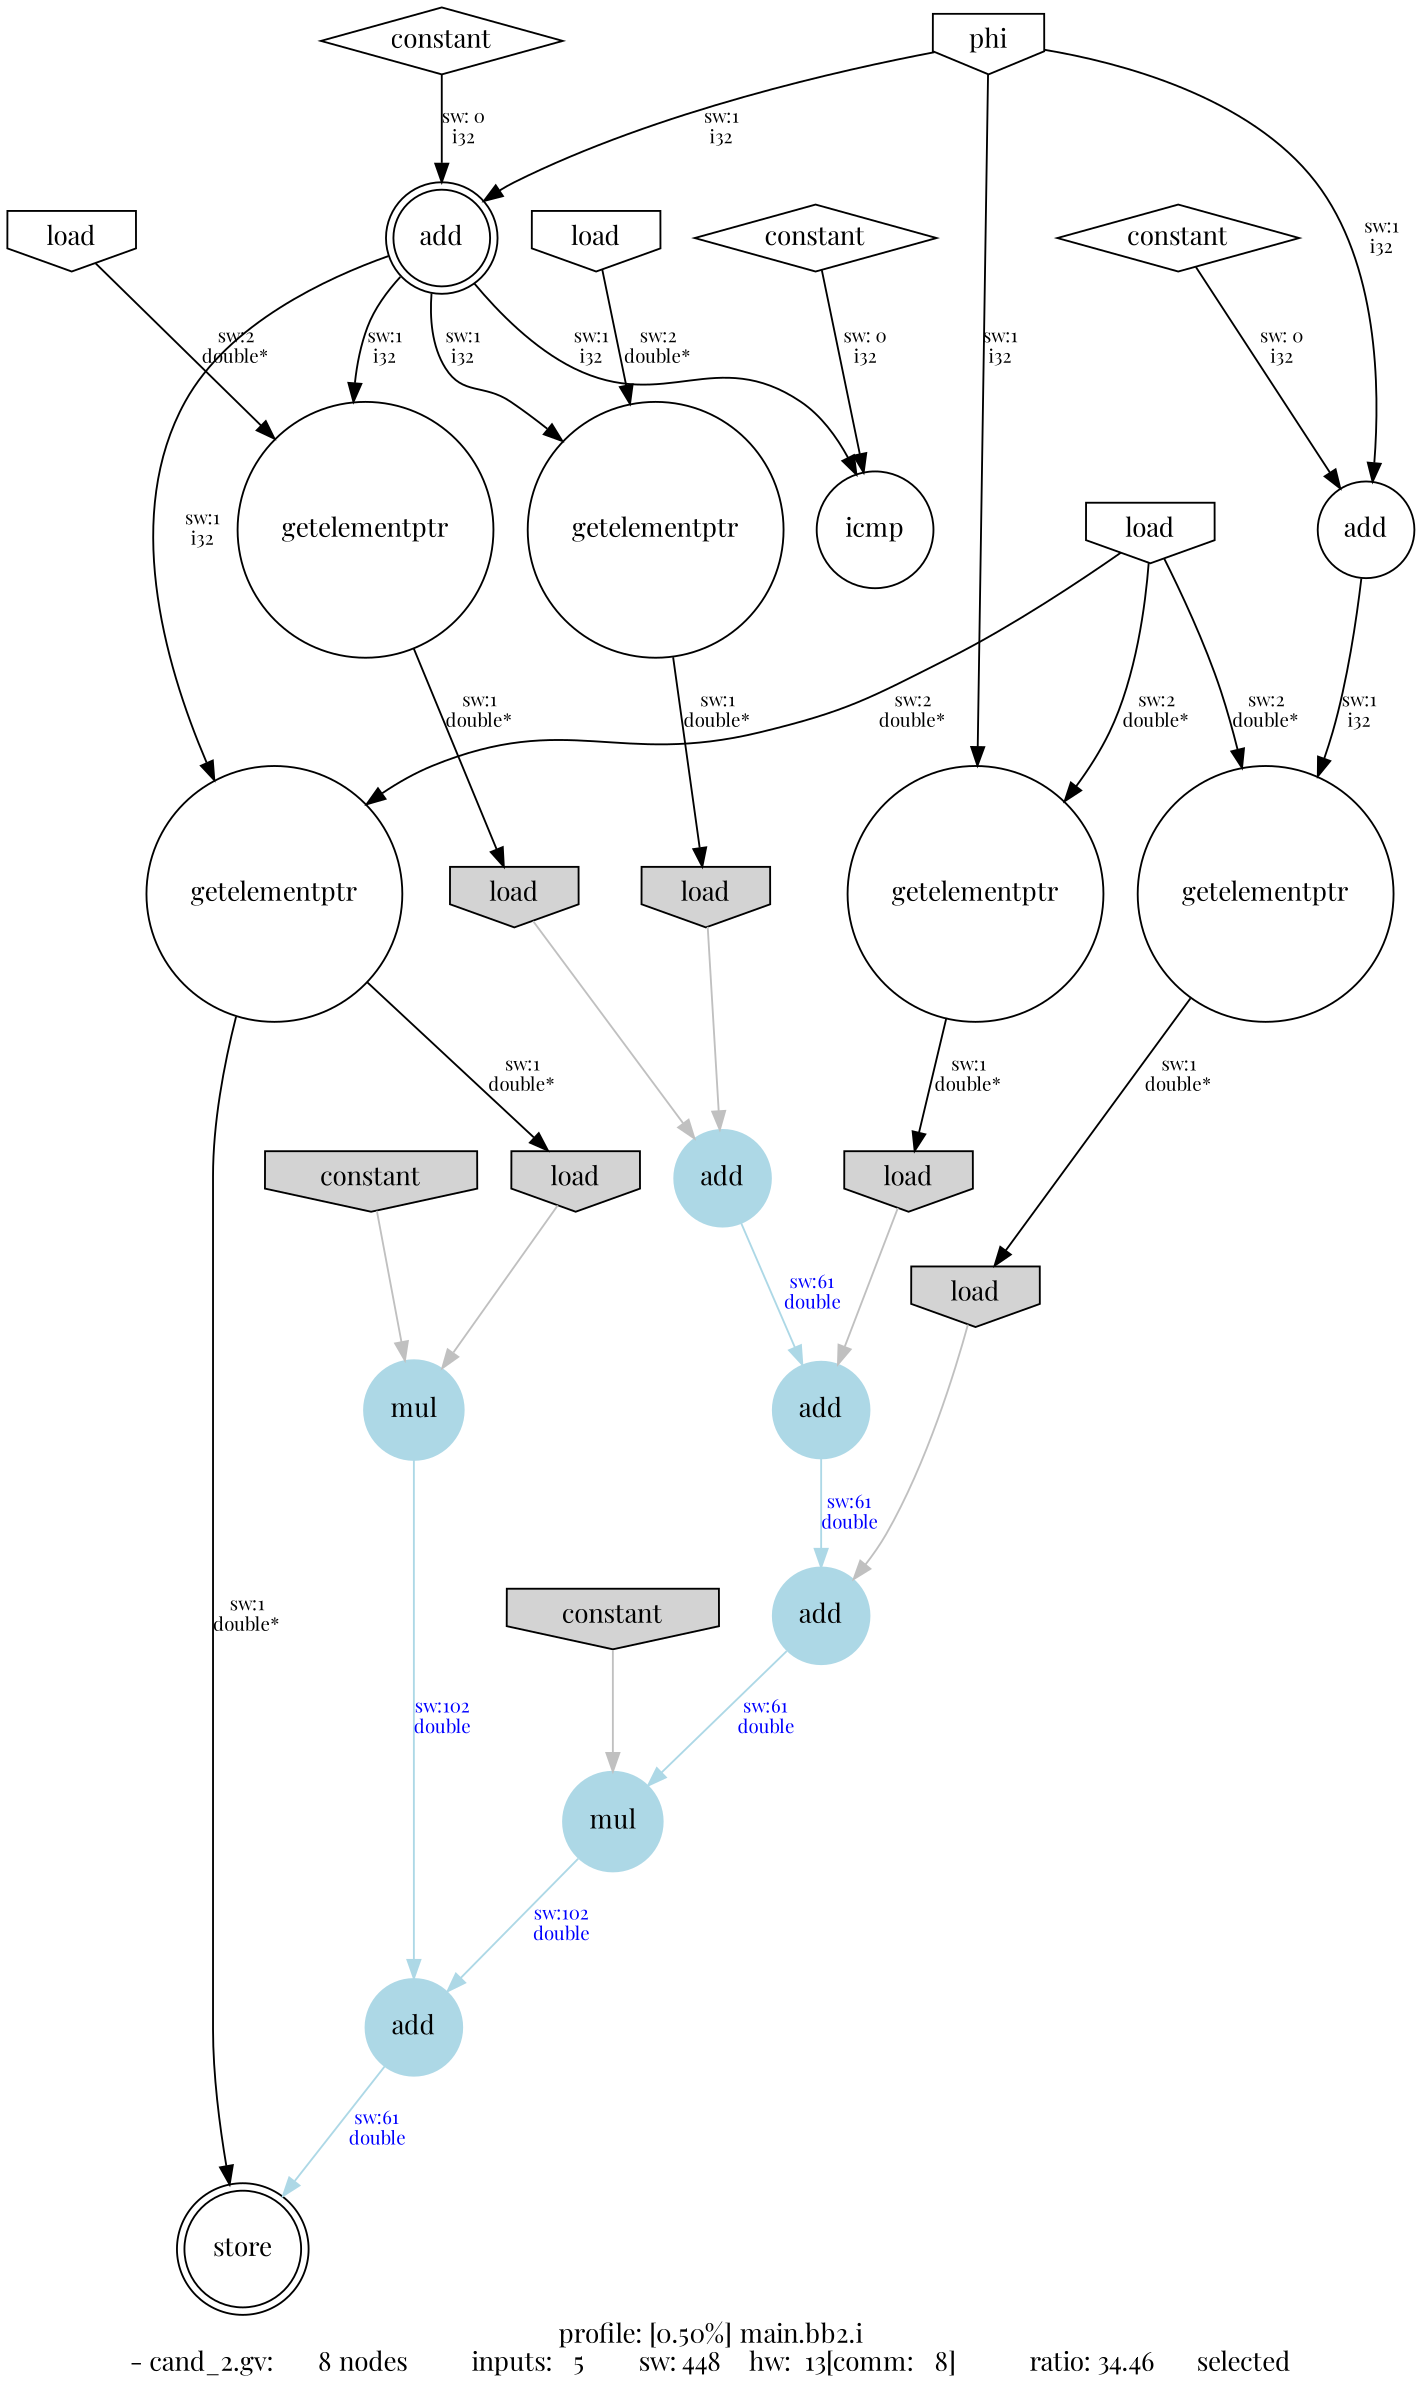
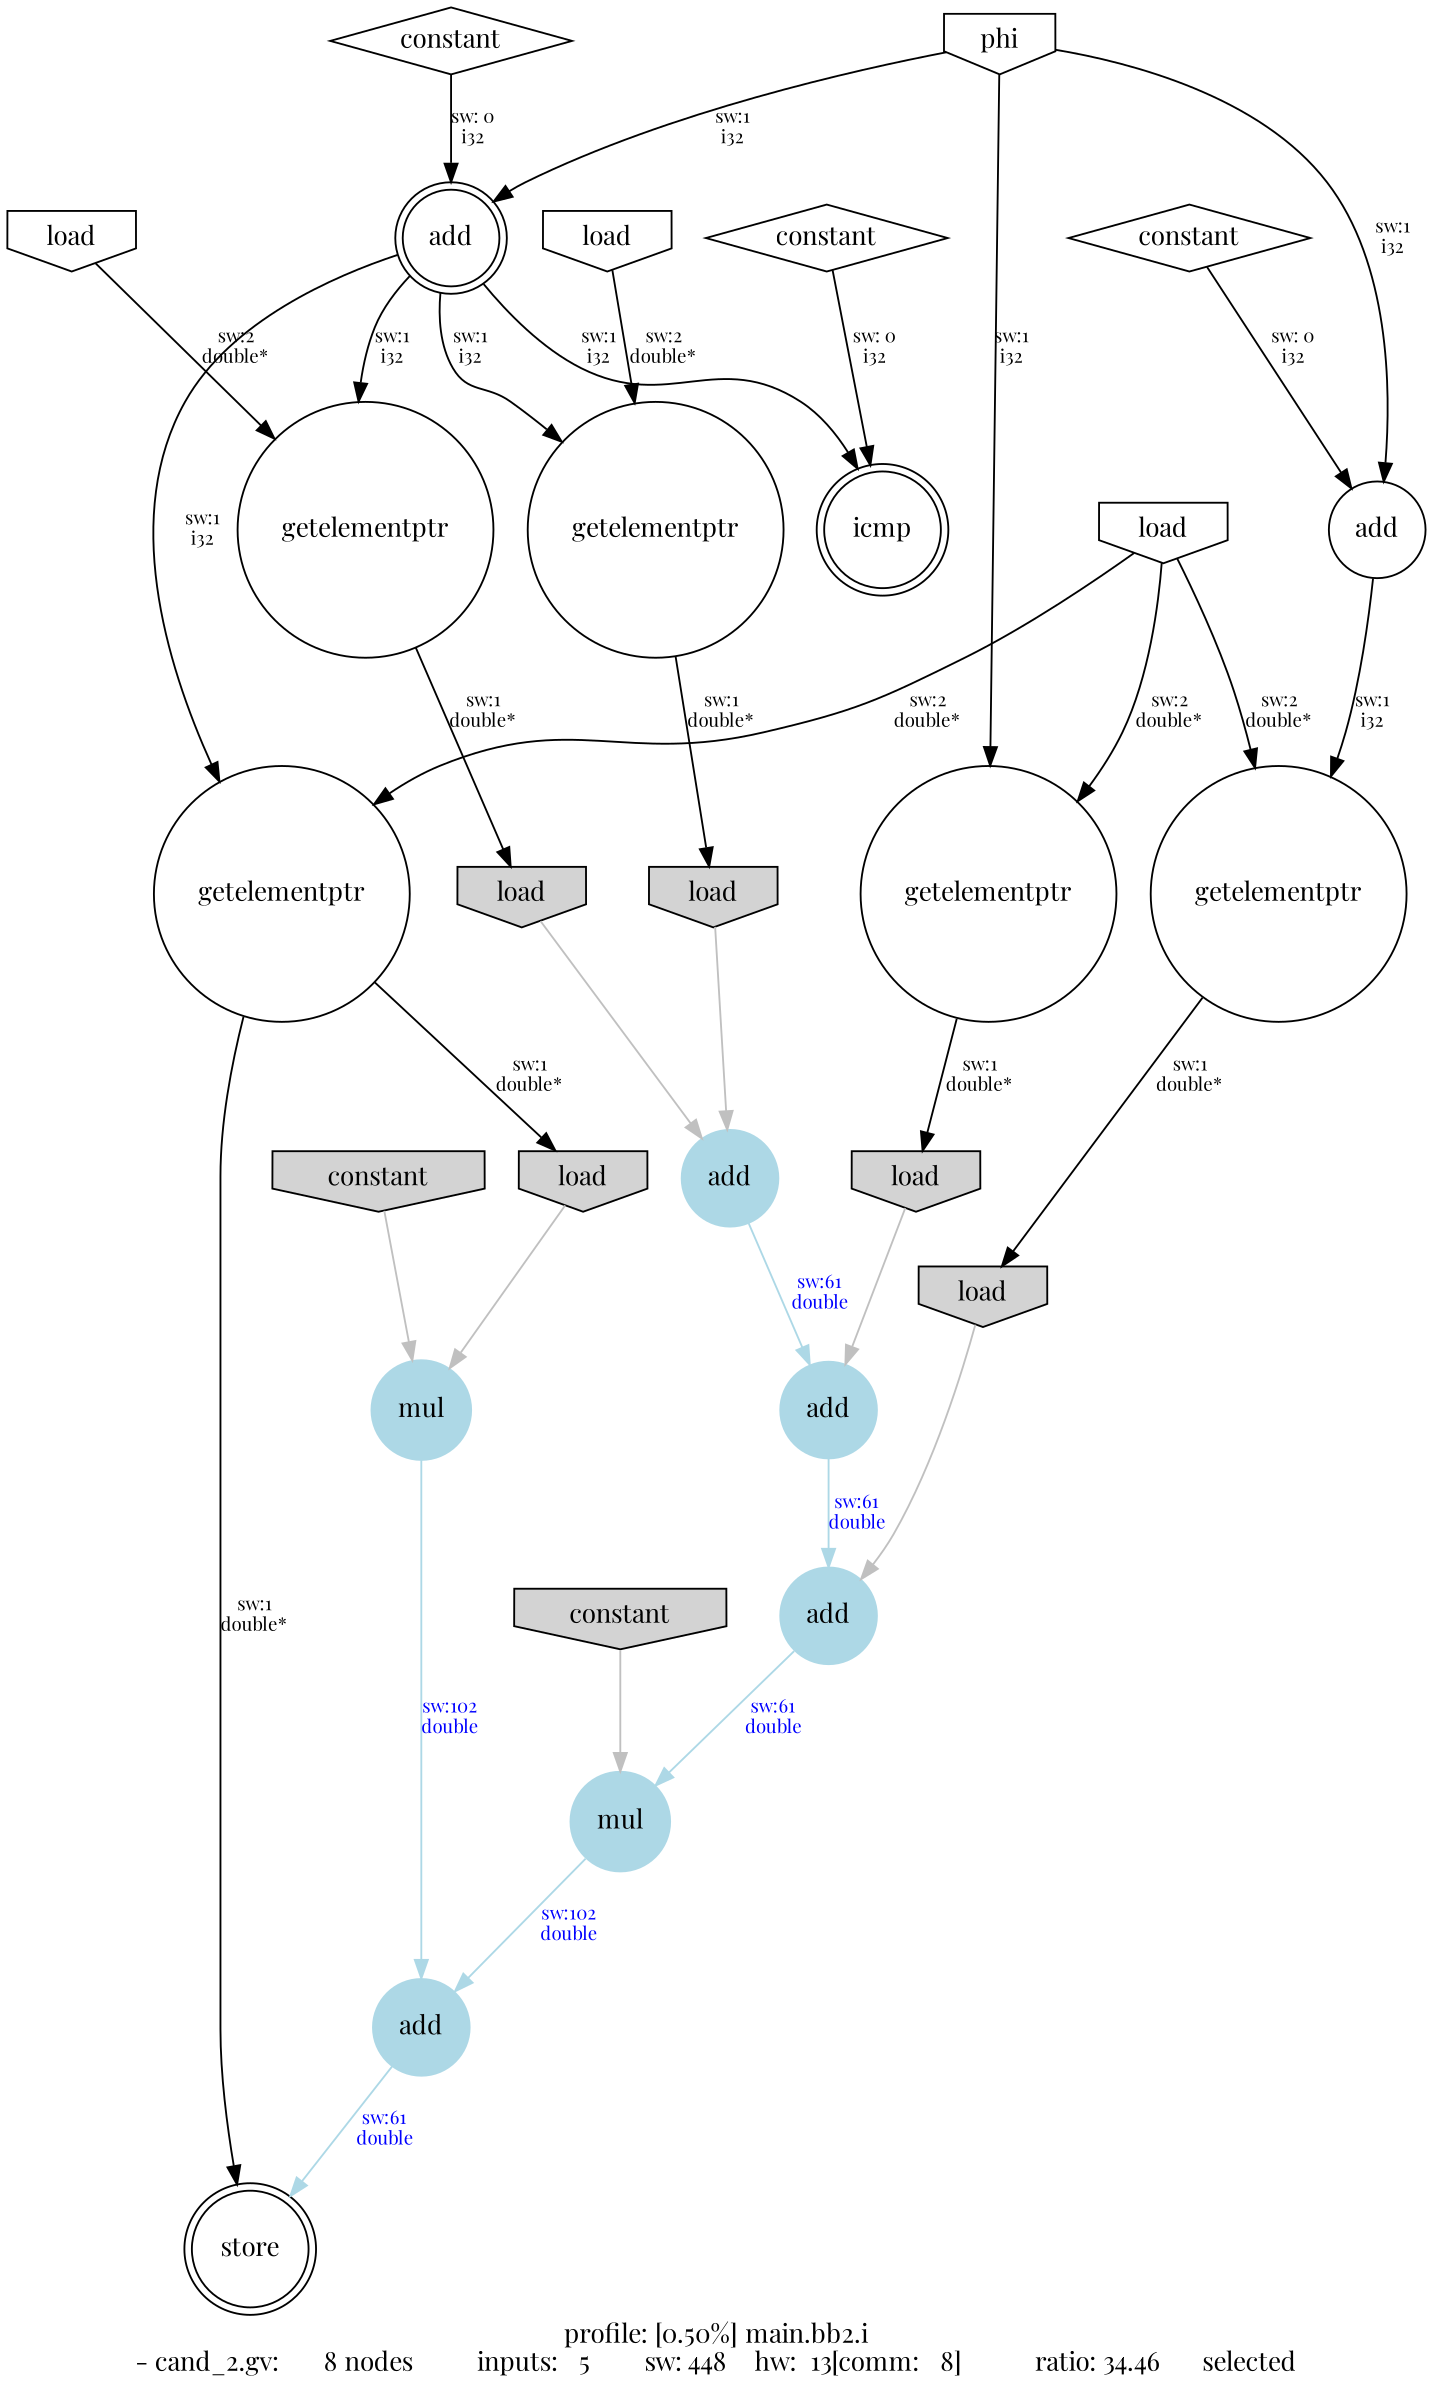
(875, 530) -> (883, 530)
